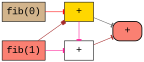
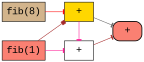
(24, 12) -> (24, 12)
